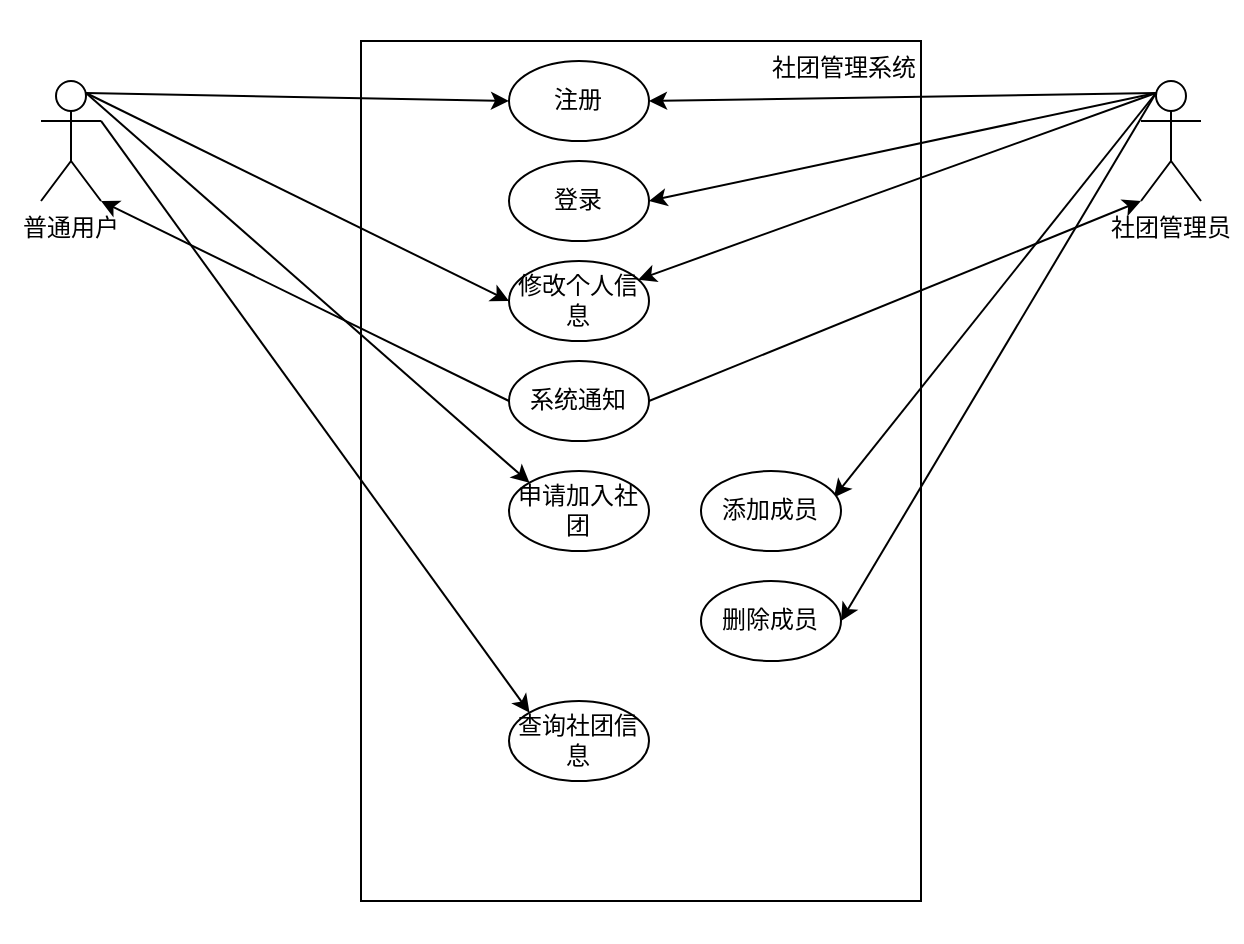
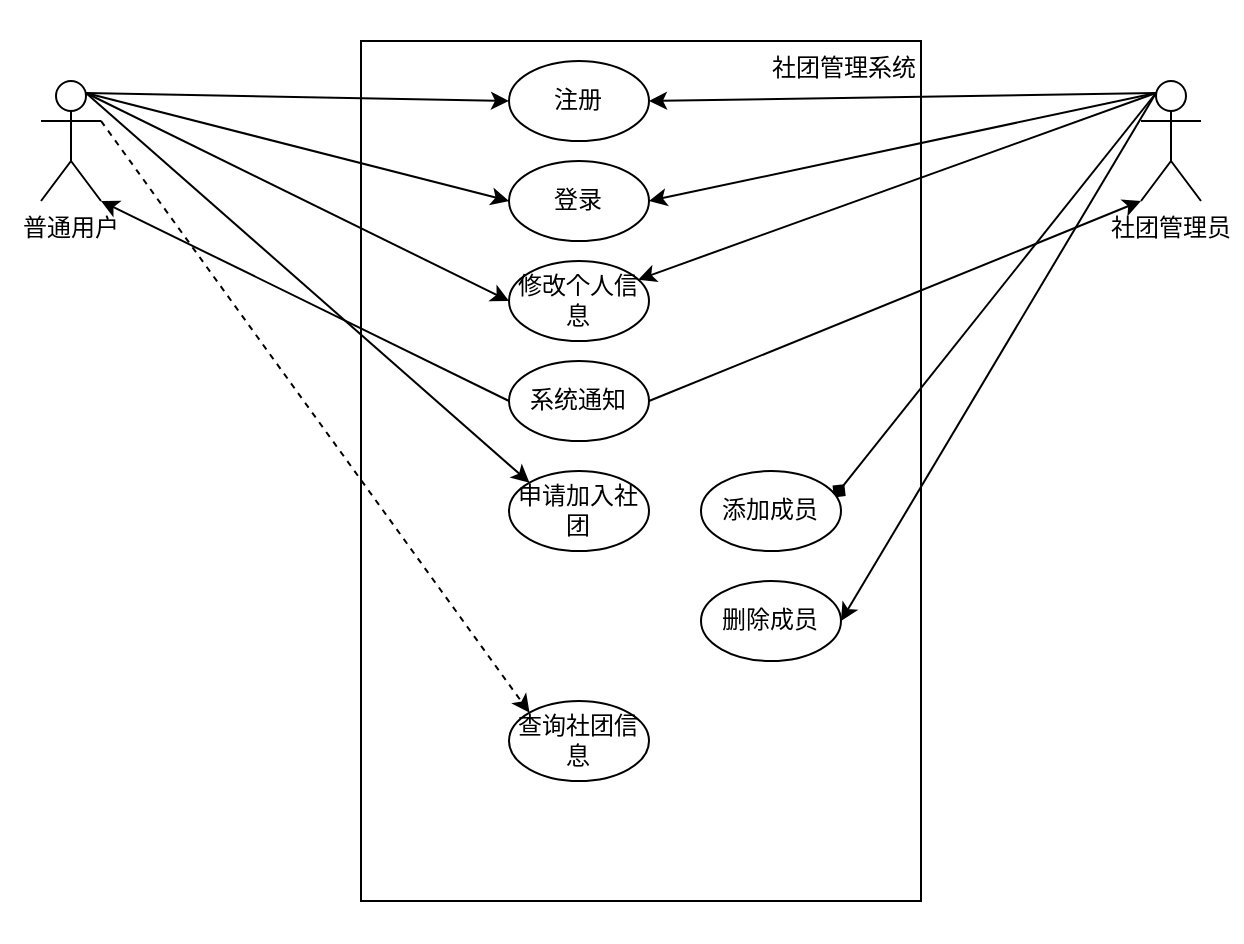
none -> (299, 147)
(358, 476) -> (358, 476)
(844, 485) -> (844, 485)
